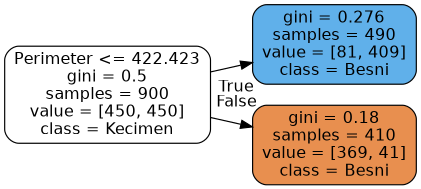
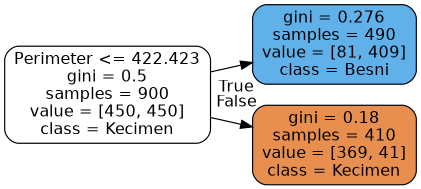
(334, 145) -> (334, 145)
